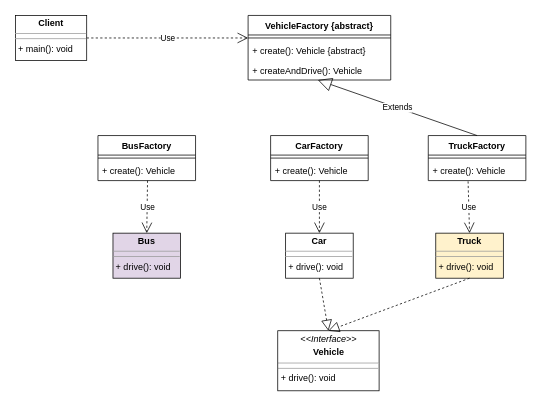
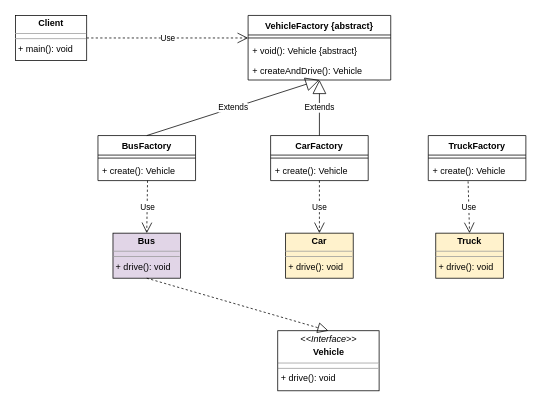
(321, 51) -> (314, 51)
none -> (226, 110)
(404, 110) -> none
none -> (319, 115)
(319, 255) -> (319, 255)
(323, 299) -> none
none -> (233, 303)
(402, 303) -> none
